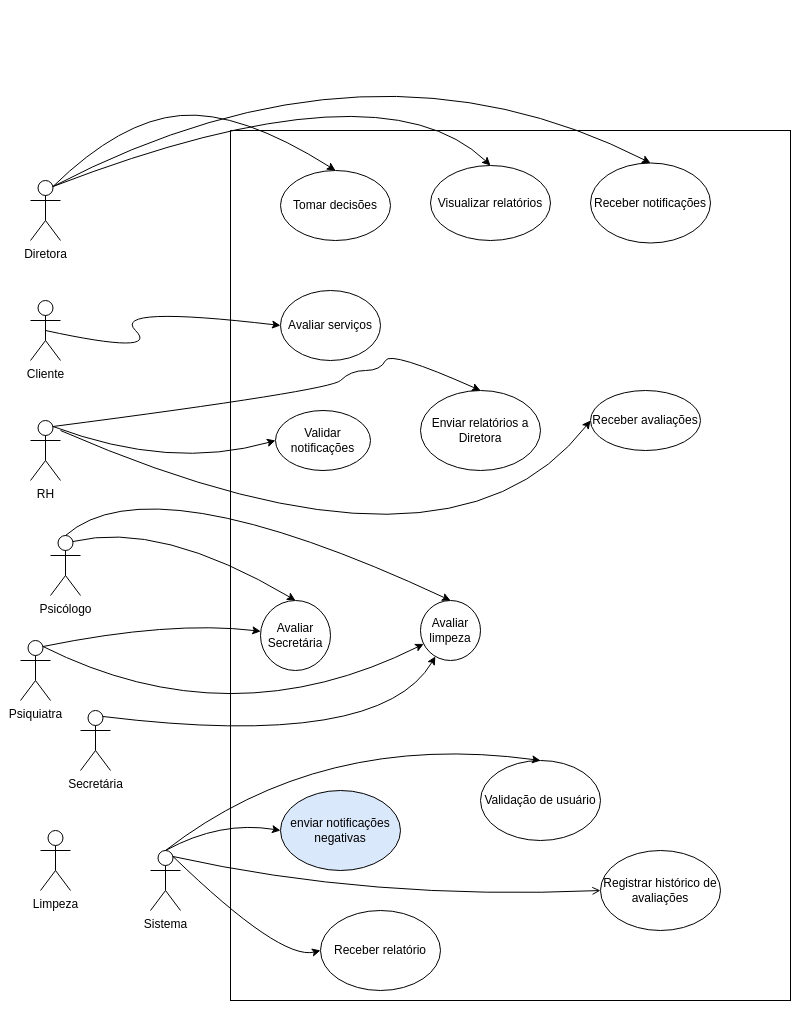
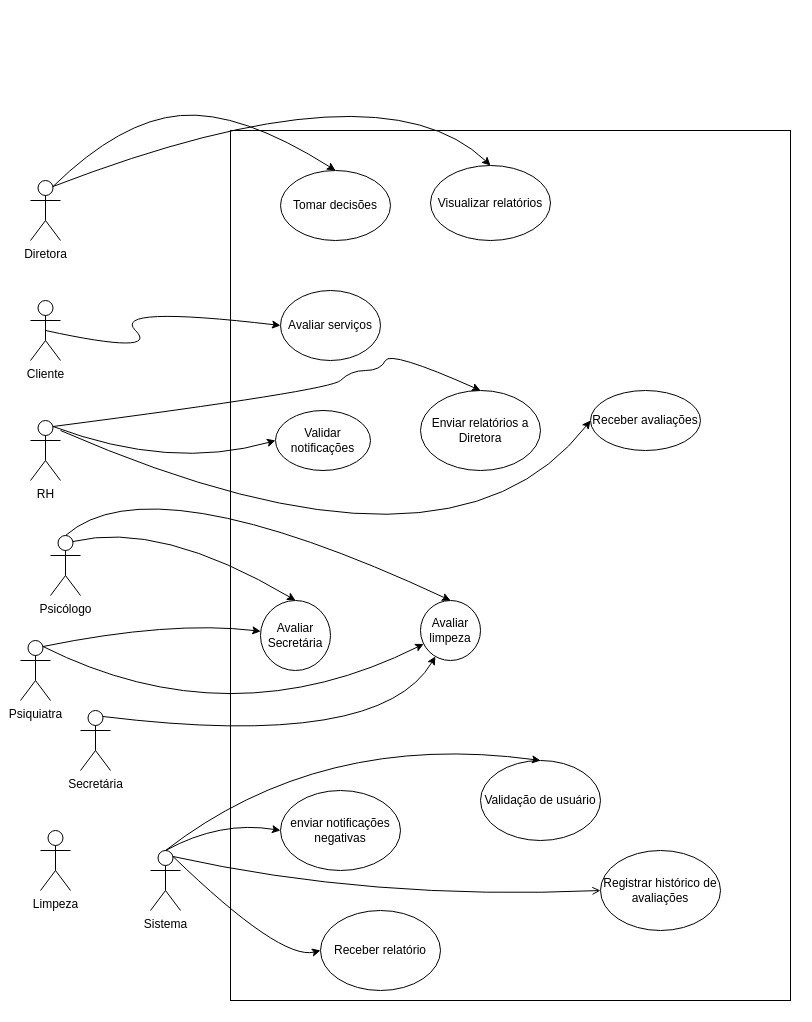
(354, 97) -> none
(651, 203) -> none
(341, 831) -> (341, 831)
